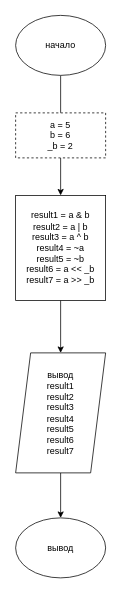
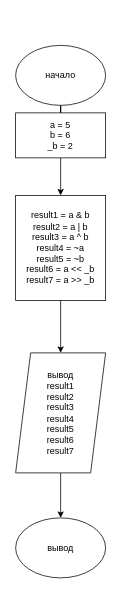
(60, 45) -> (60, 75)
(60, 135) -> (60, 135)
